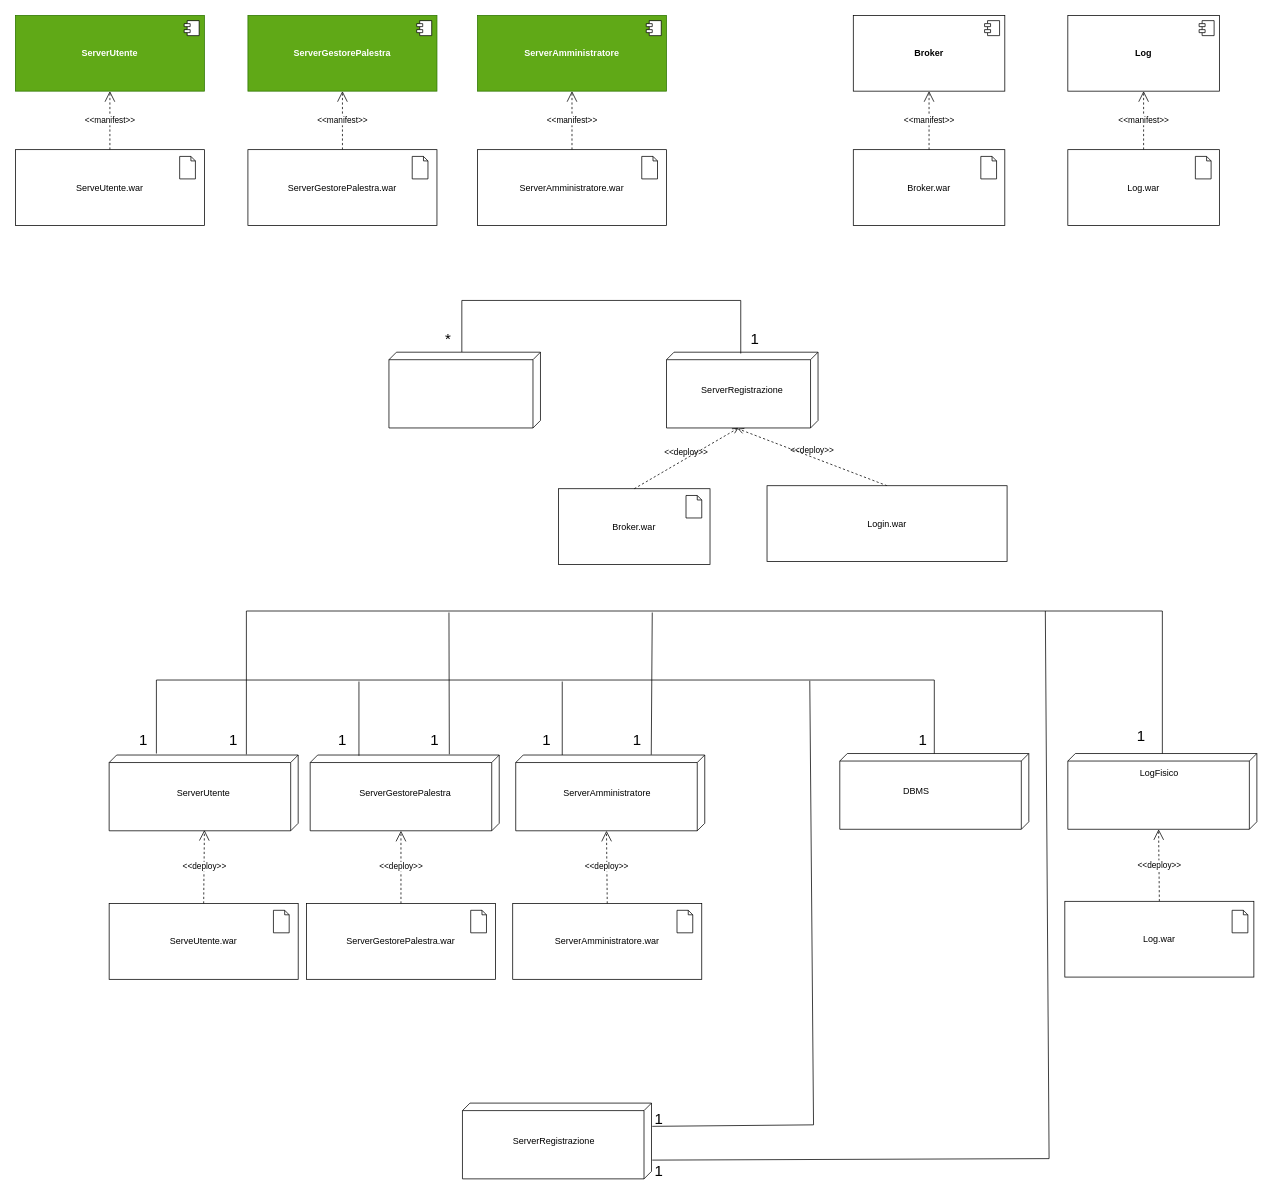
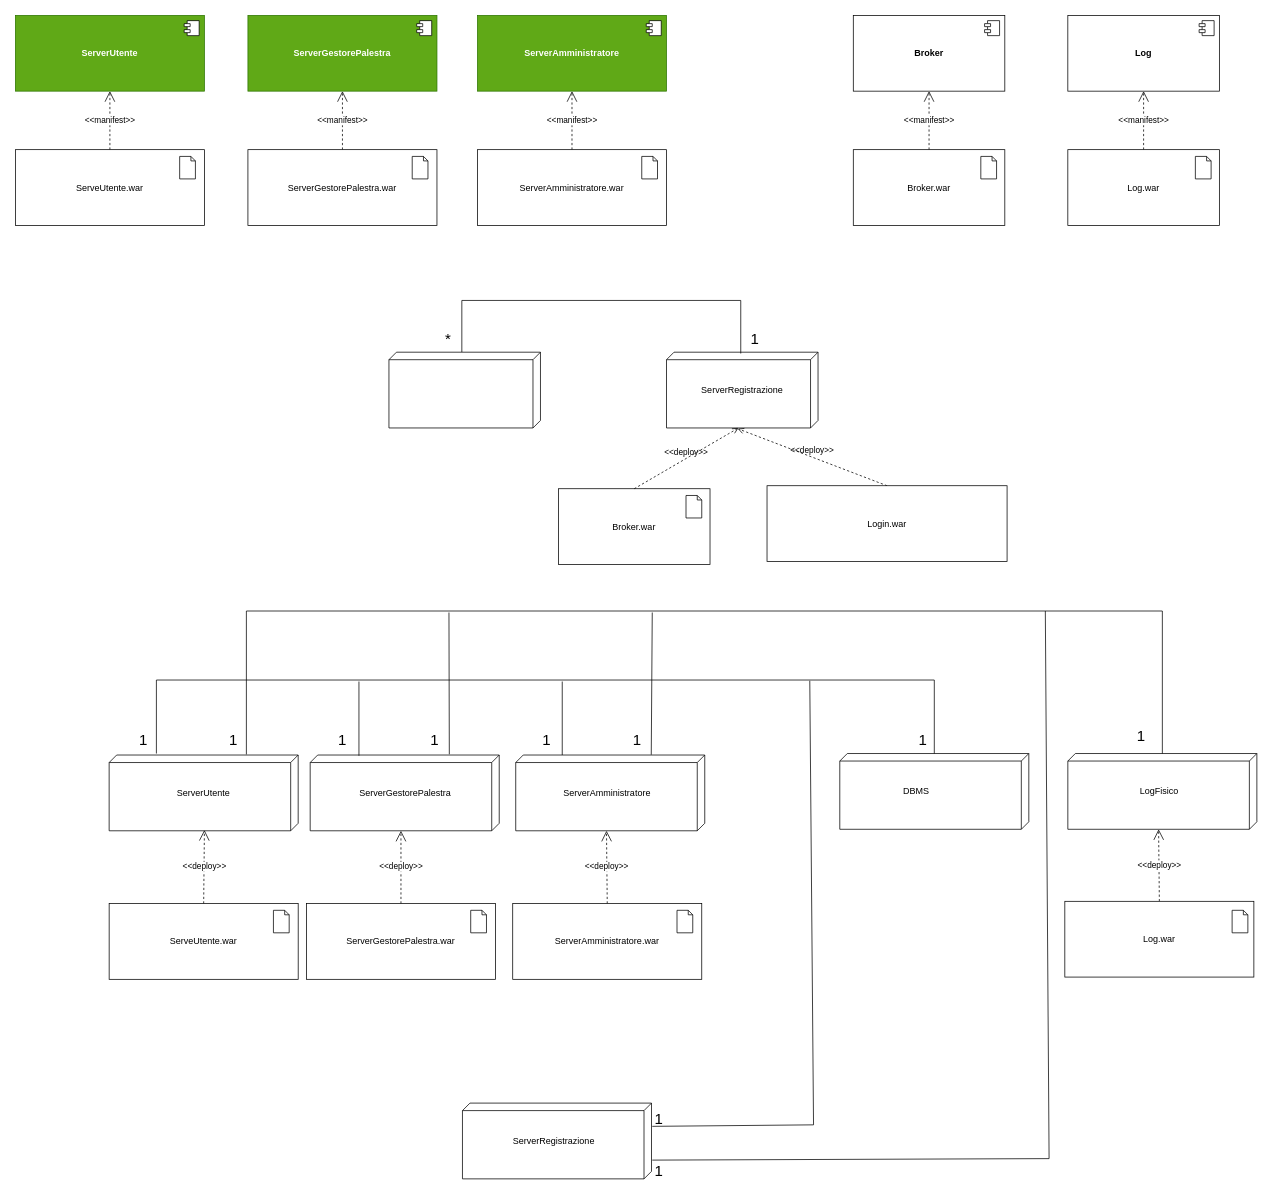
(1159, 773) -> (1159, 791)
